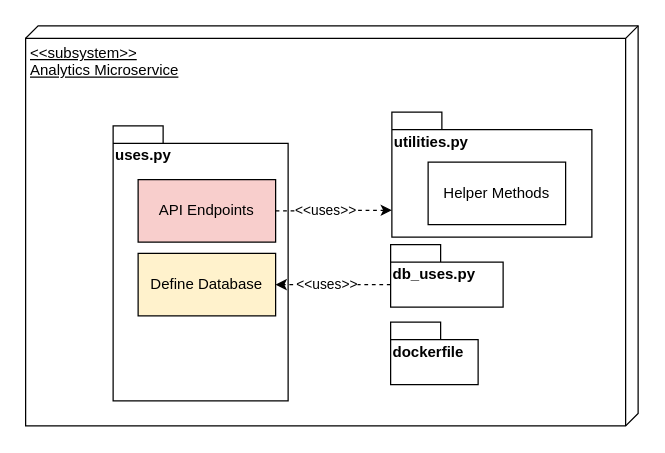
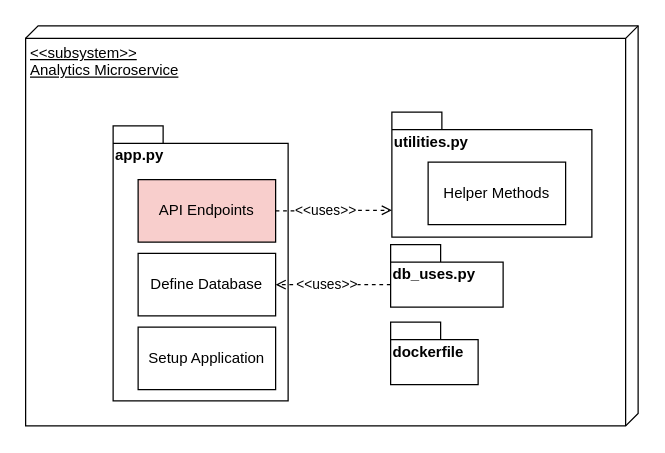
(143, 156) -> (139, 156)
(382, 210) -> (384, 210)
(207, 284) -> (207, 284)
(285, 284) -> (282, 284)
none -> (207, 358)
